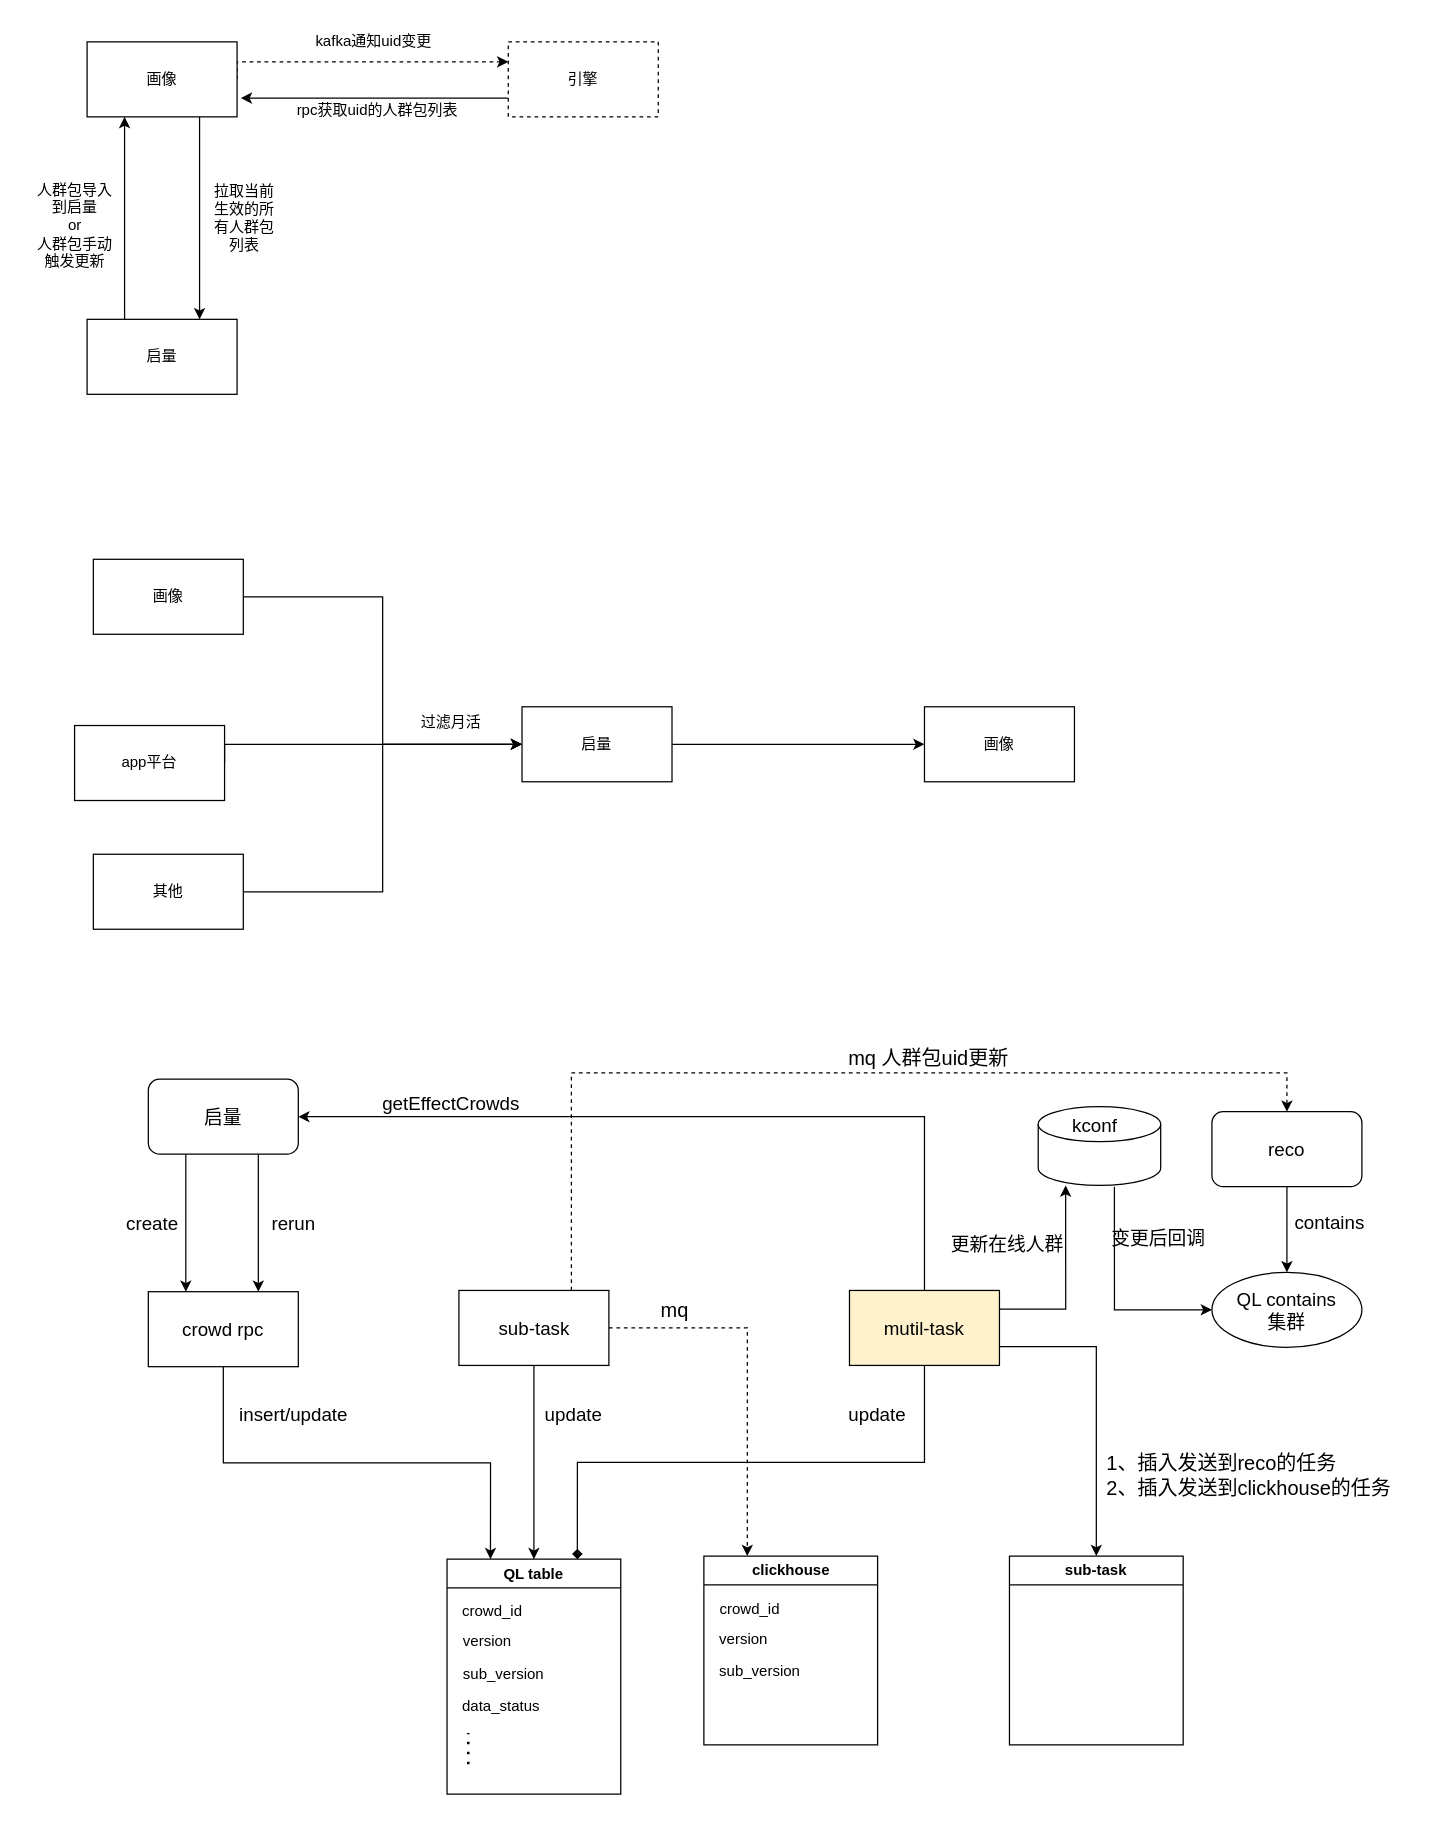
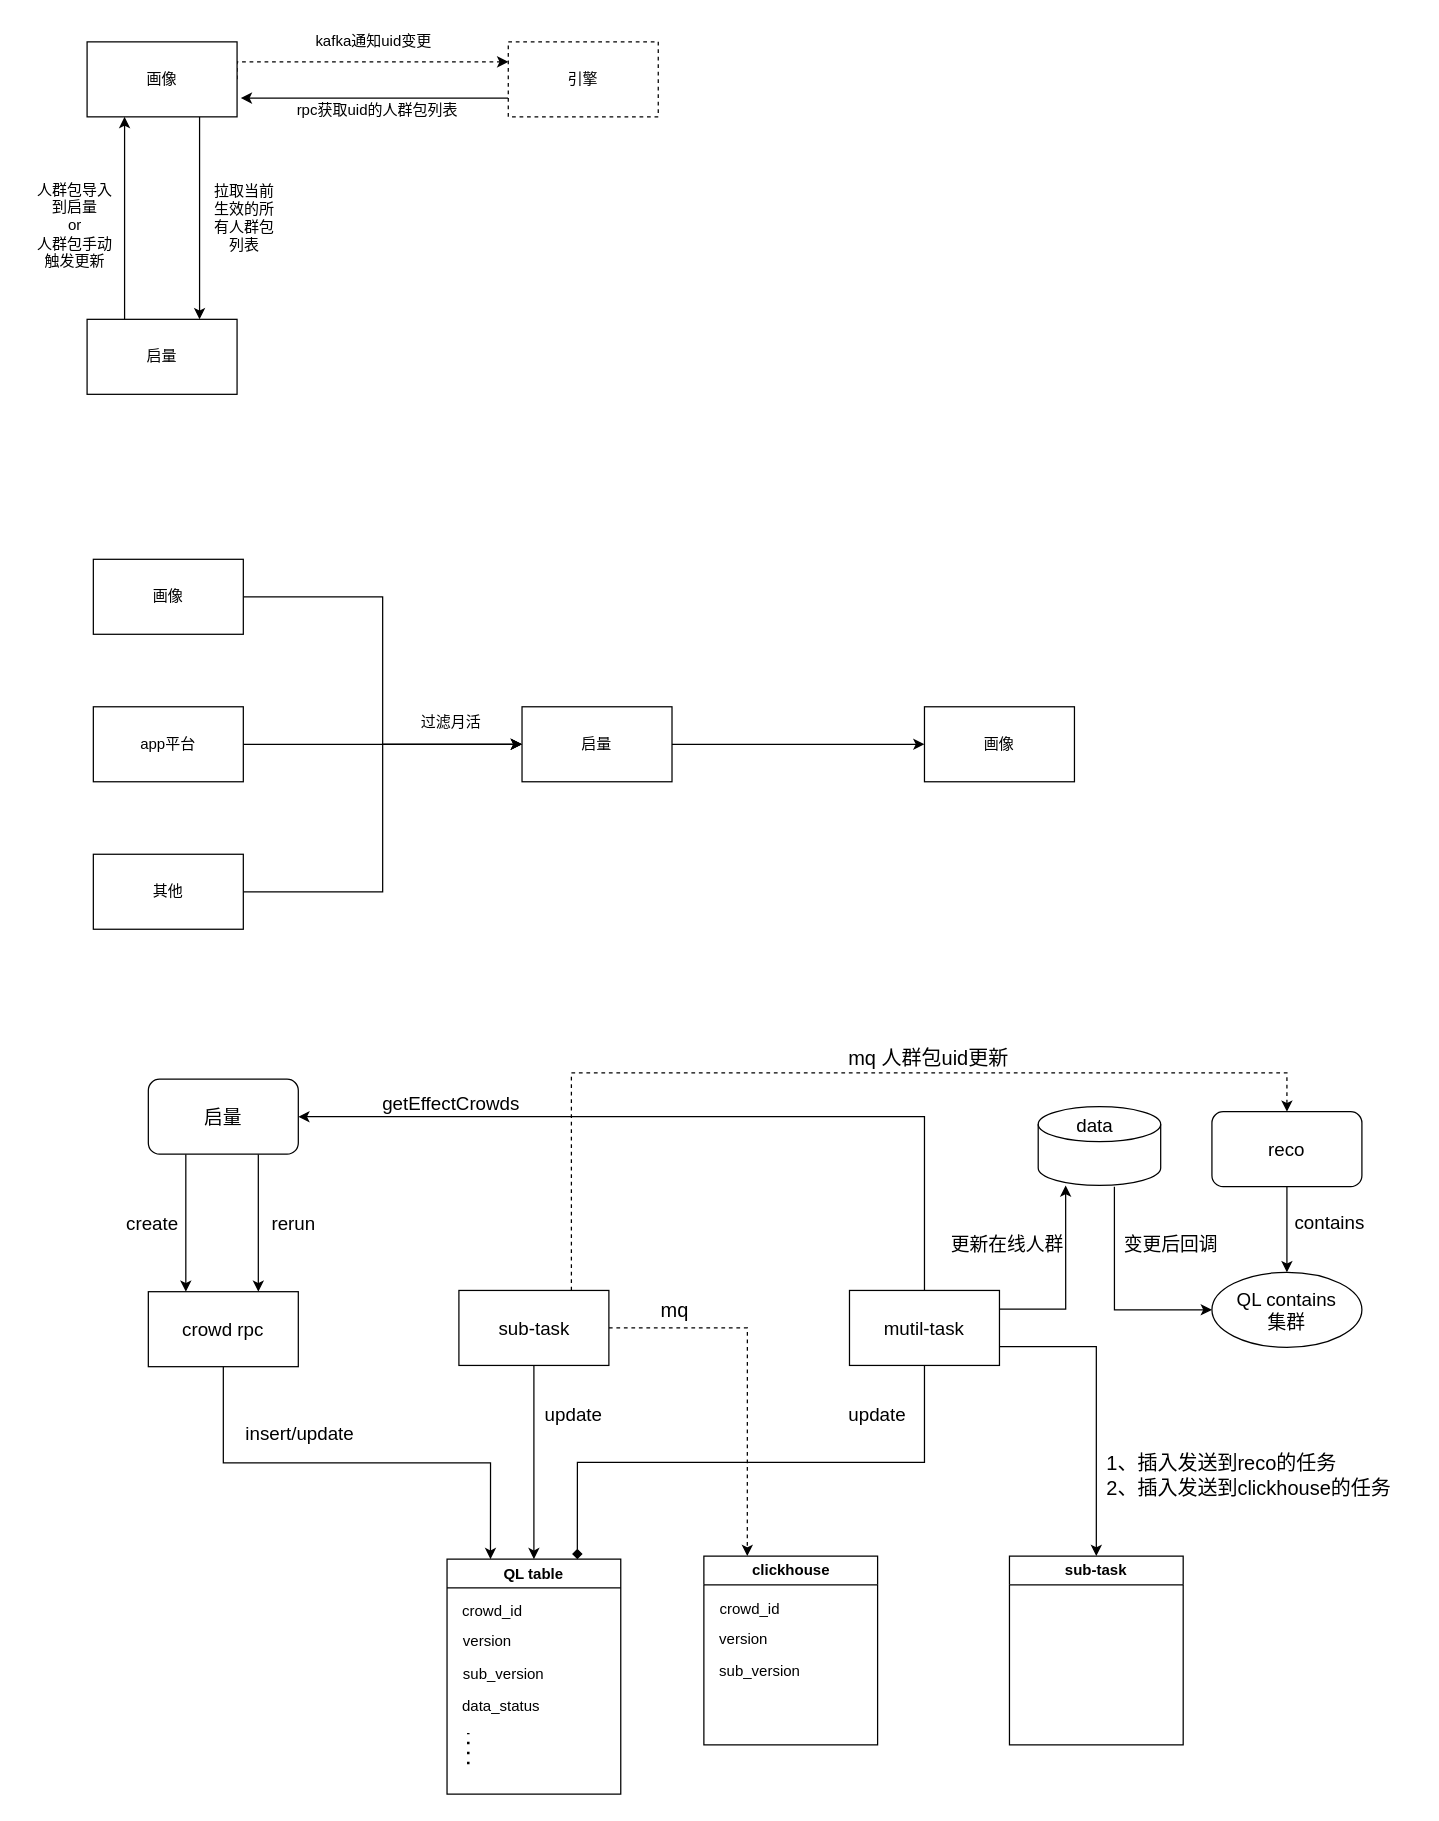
(149, 763) -> (168, 744)
(1095, 1126) -> (1095, 1126)
(1158, 1238) -> (1170, 1244)
(924, 1328) -> (924, 1328)
(293, 1414) -> (299, 1433)
